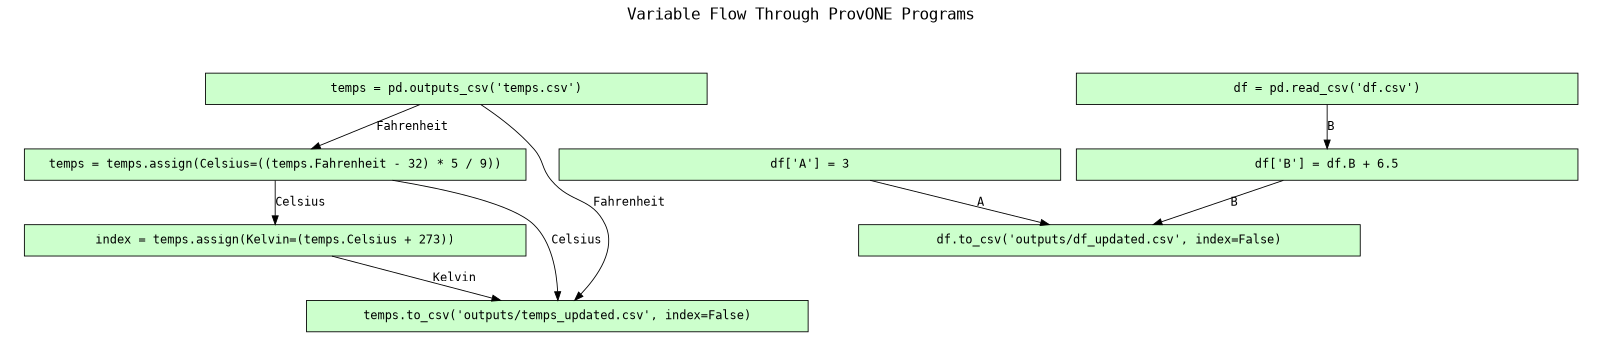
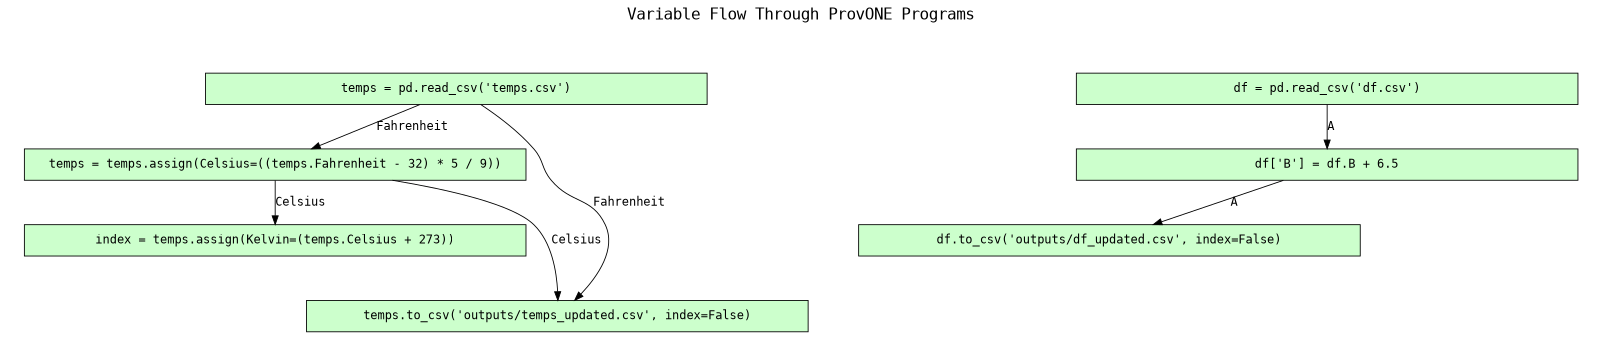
(456, 89) -> (456, 89)
(1331, 127) -> (1331, 127)
(810, 165) -> none
(1234, 202) -> (1234, 202)
(412, 277) -> none
